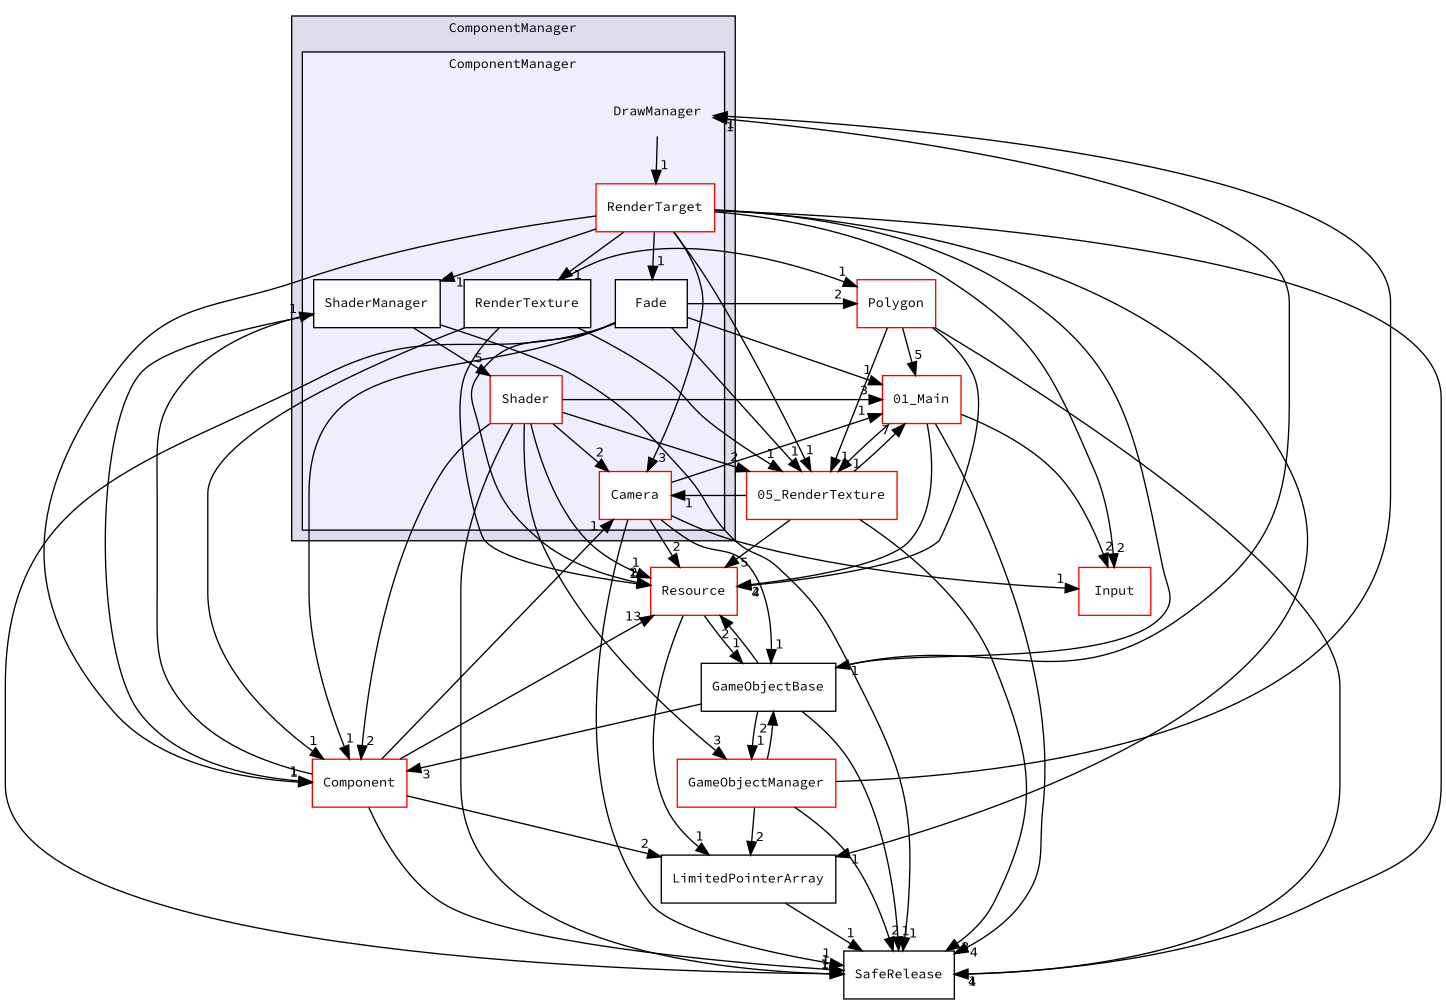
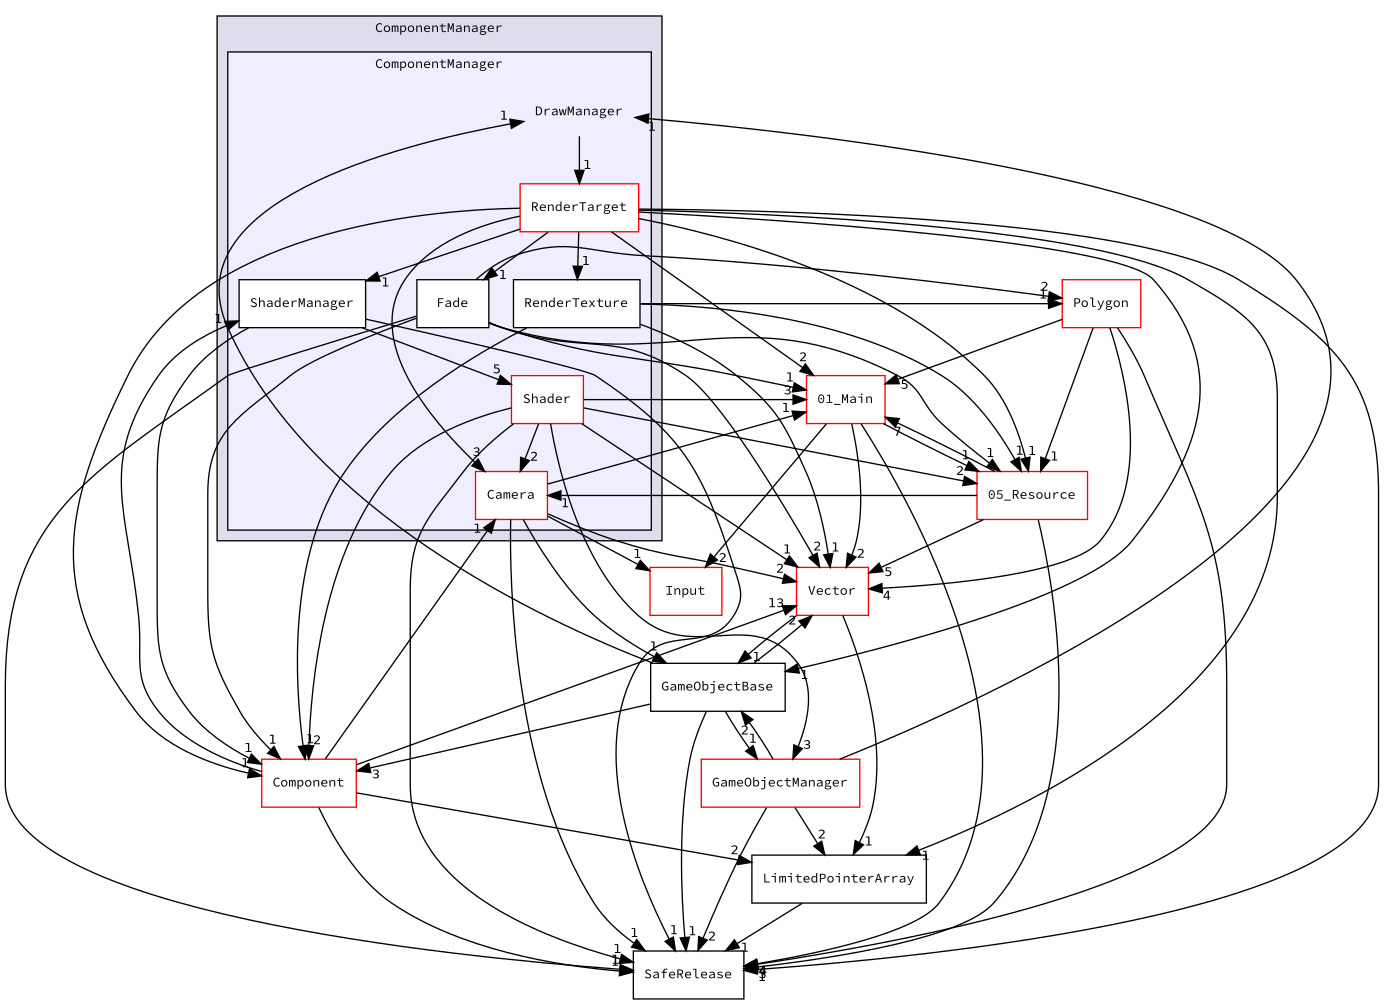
(983, 305) -> (697, 293)
(822, 495) -> (1032, 495)
(694, 591) -> (832, 591)
